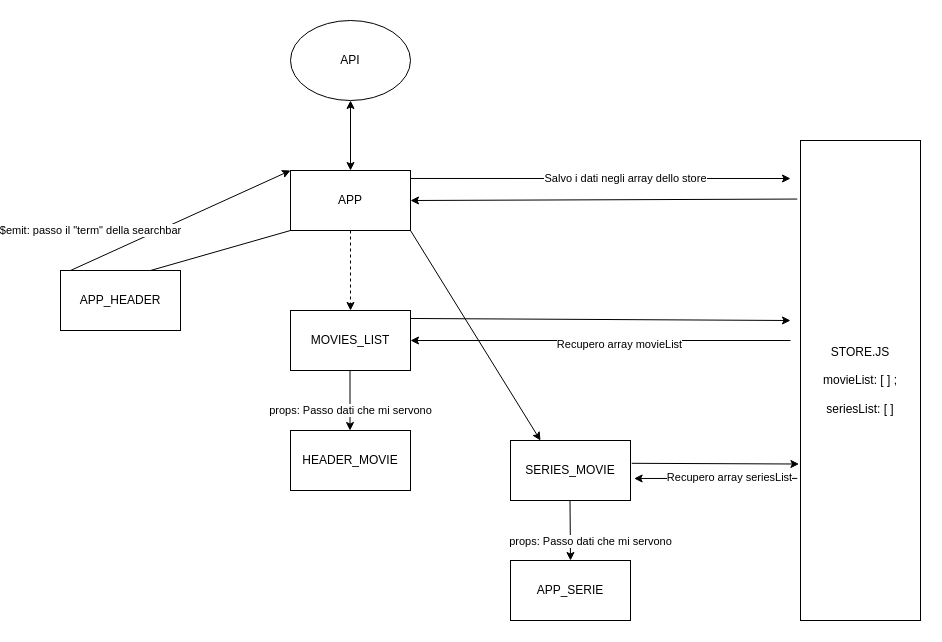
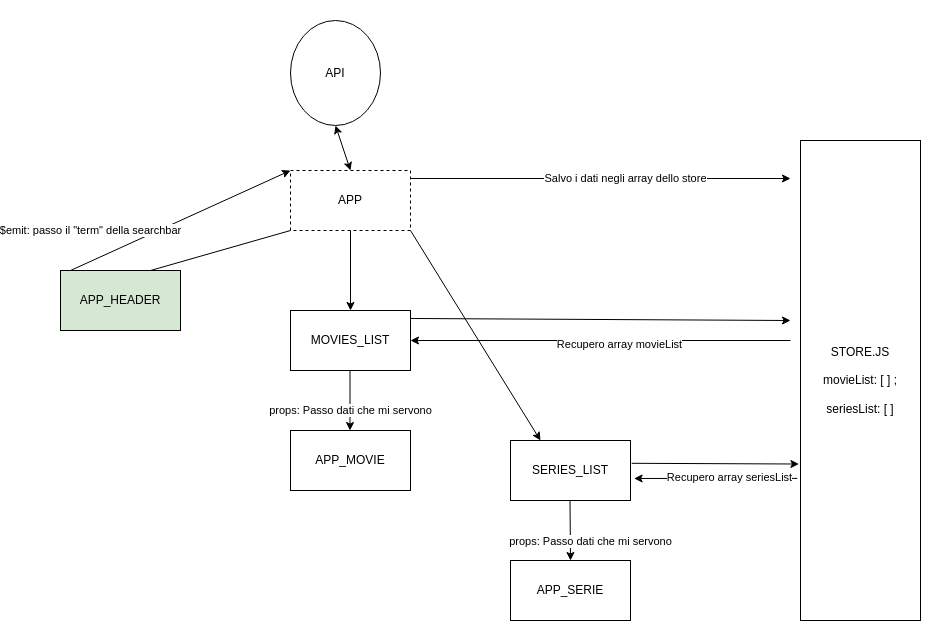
(351, 61) -> (336, 73)
(607, 200) -> none
(351, 201) -> (351, 201)
(351, 267) -> (351, 267)
(121, 301) -> (121, 301)
(351, 461) -> (351, 461)
(571, 471) -> (571, 471)
